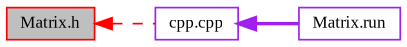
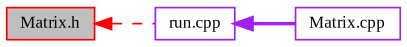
(197, 24) -> (195, 24)
(350, 24) -> (348, 24)
